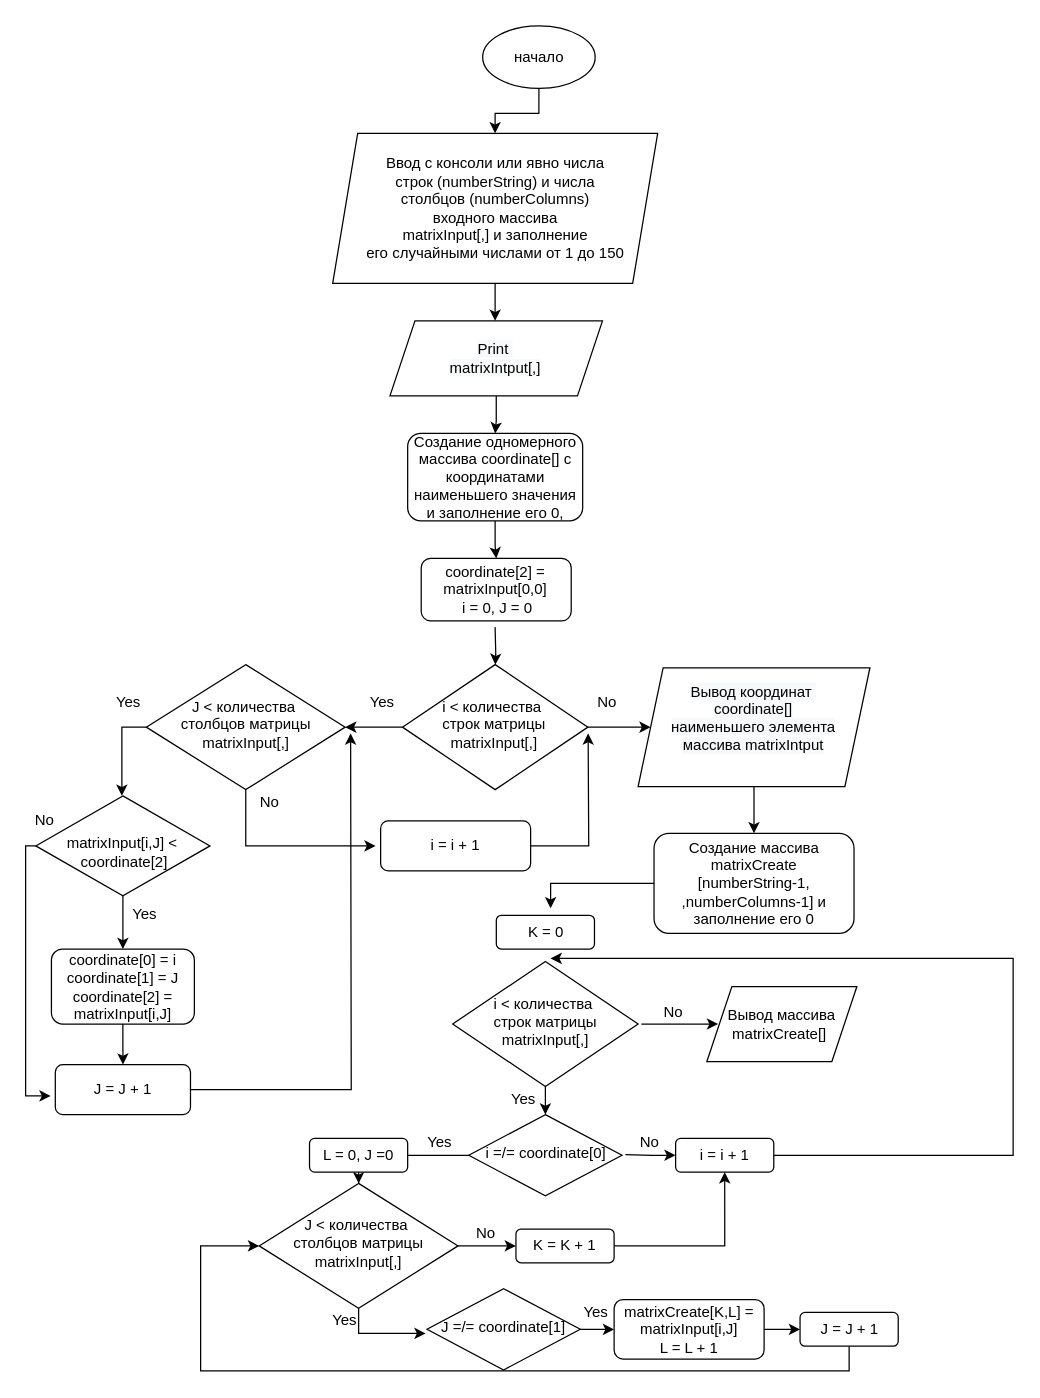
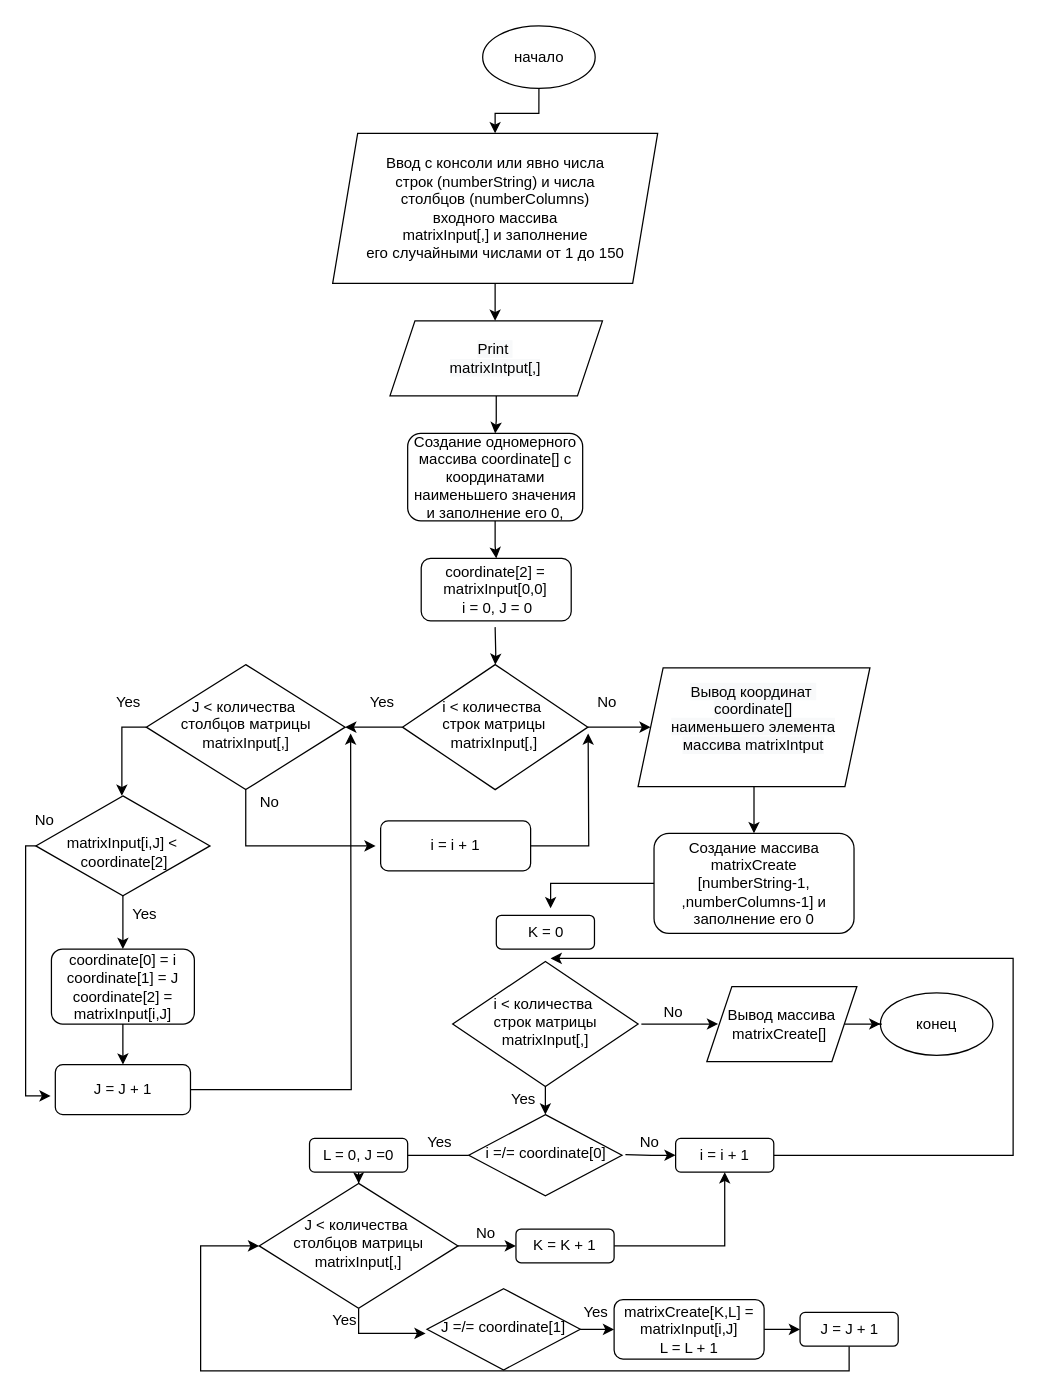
none -> (879, 1024)
none -> (937, 1024)
